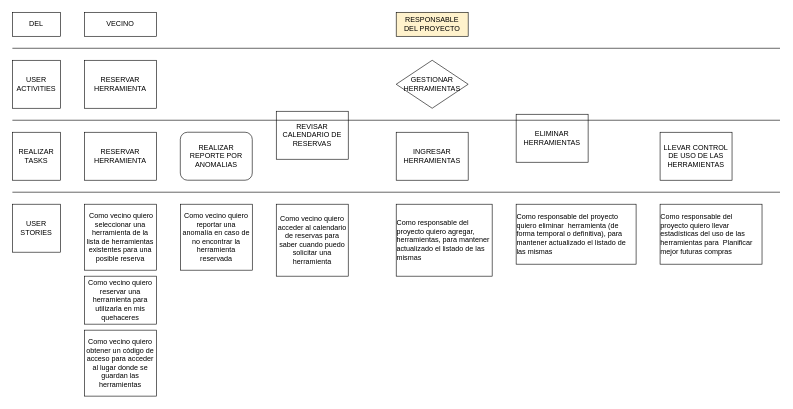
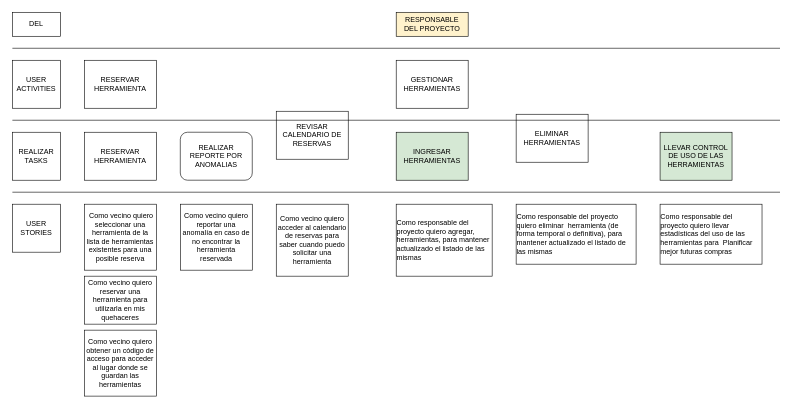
(120, 24) -> none
(432, 84) -> (432, 84)
(432, 156) -> (432, 156)
(696, 156) -> (696, 156)
